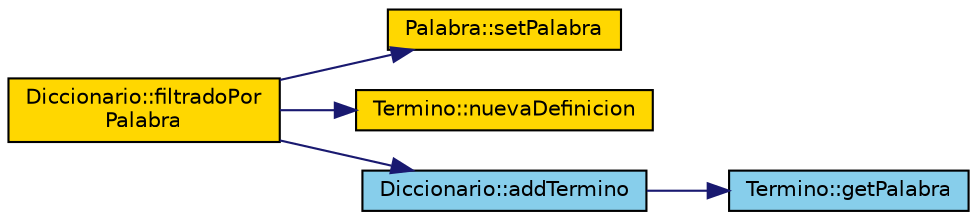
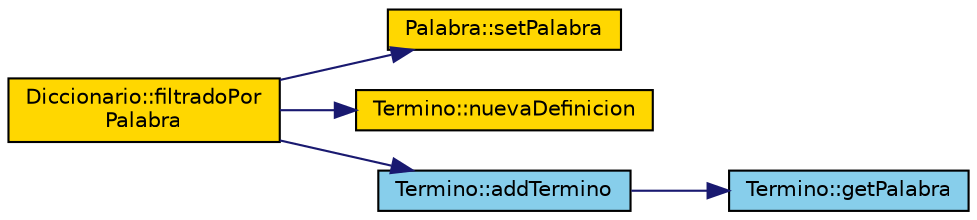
(504, 191) -> (504, 191)
